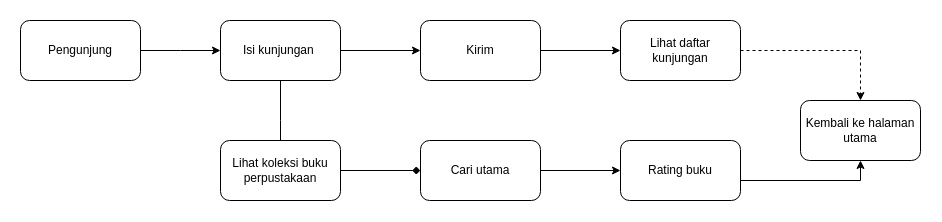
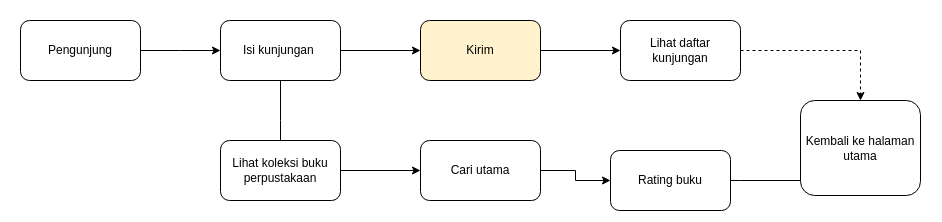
(481, 51) -> (481, 51)
(861, 131) -> (861, 148)
(412, 171) -> (412, 171)
(681, 171) -> (671, 181)
